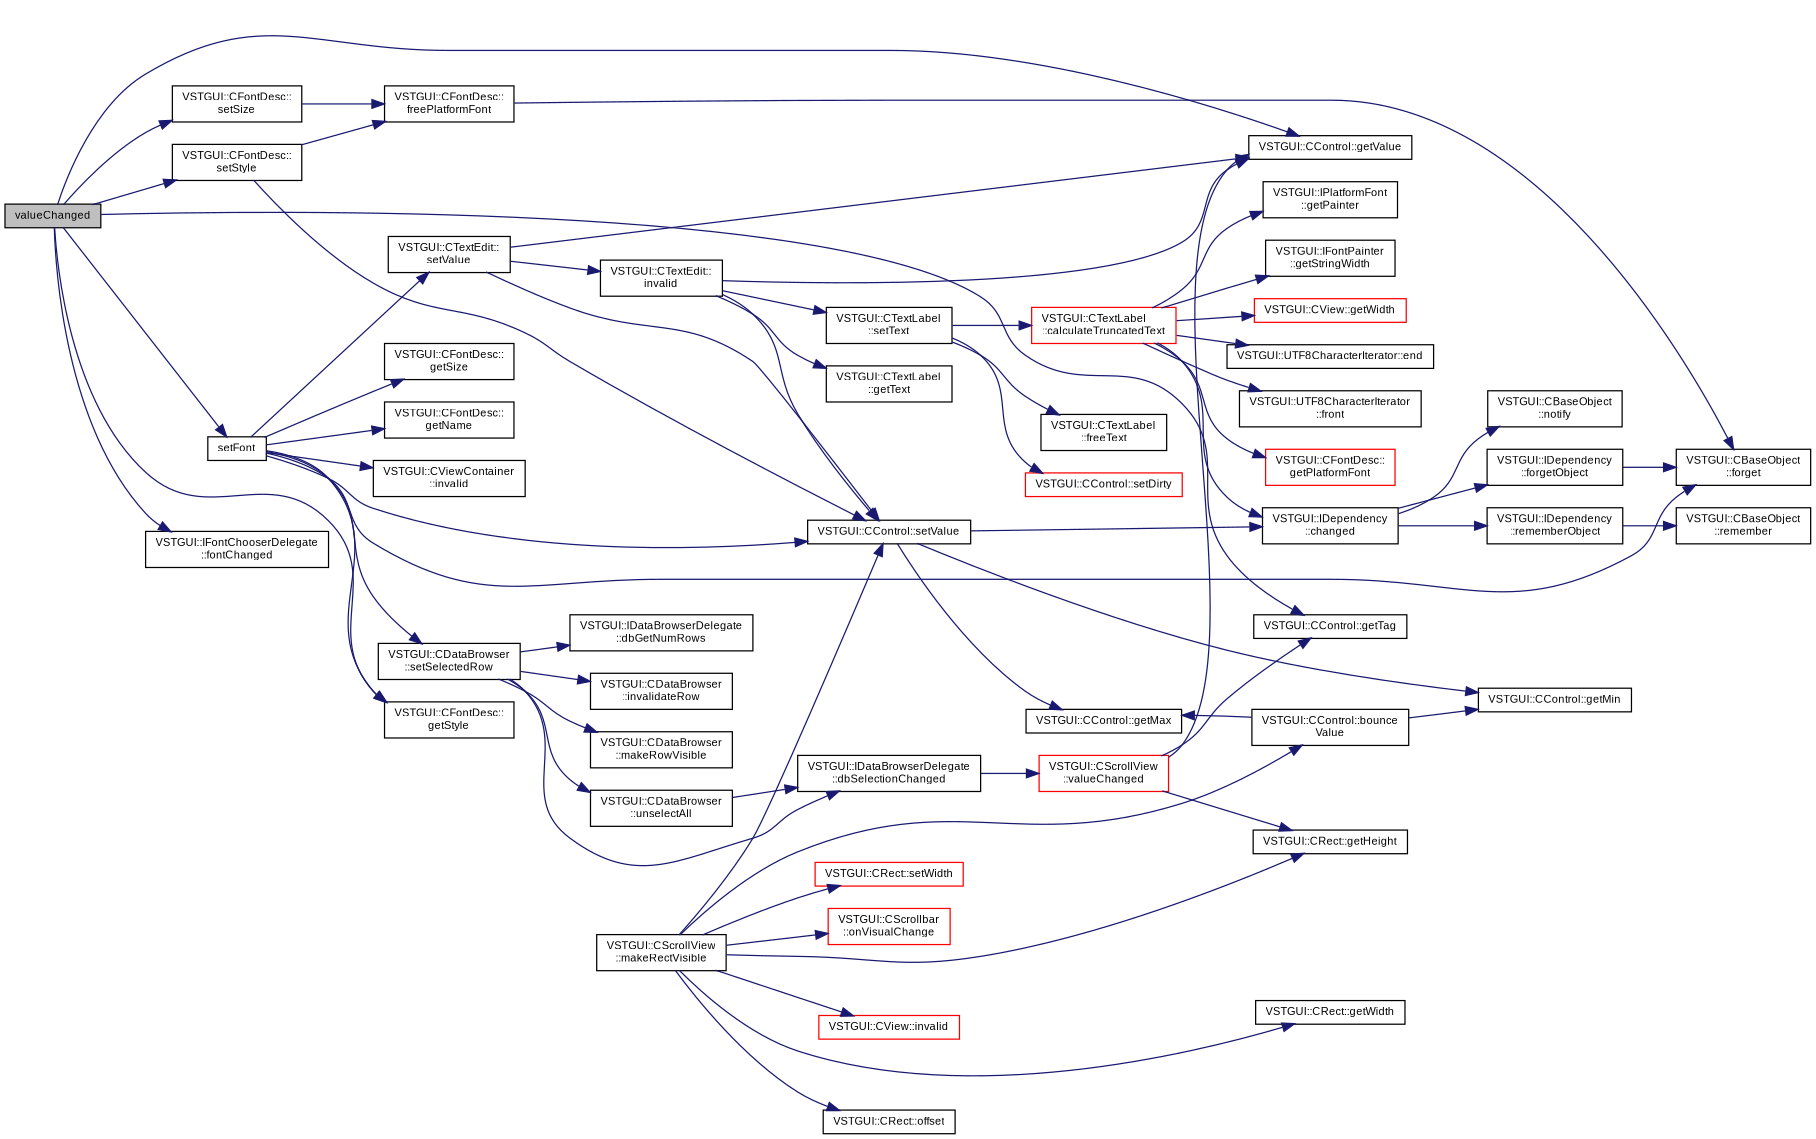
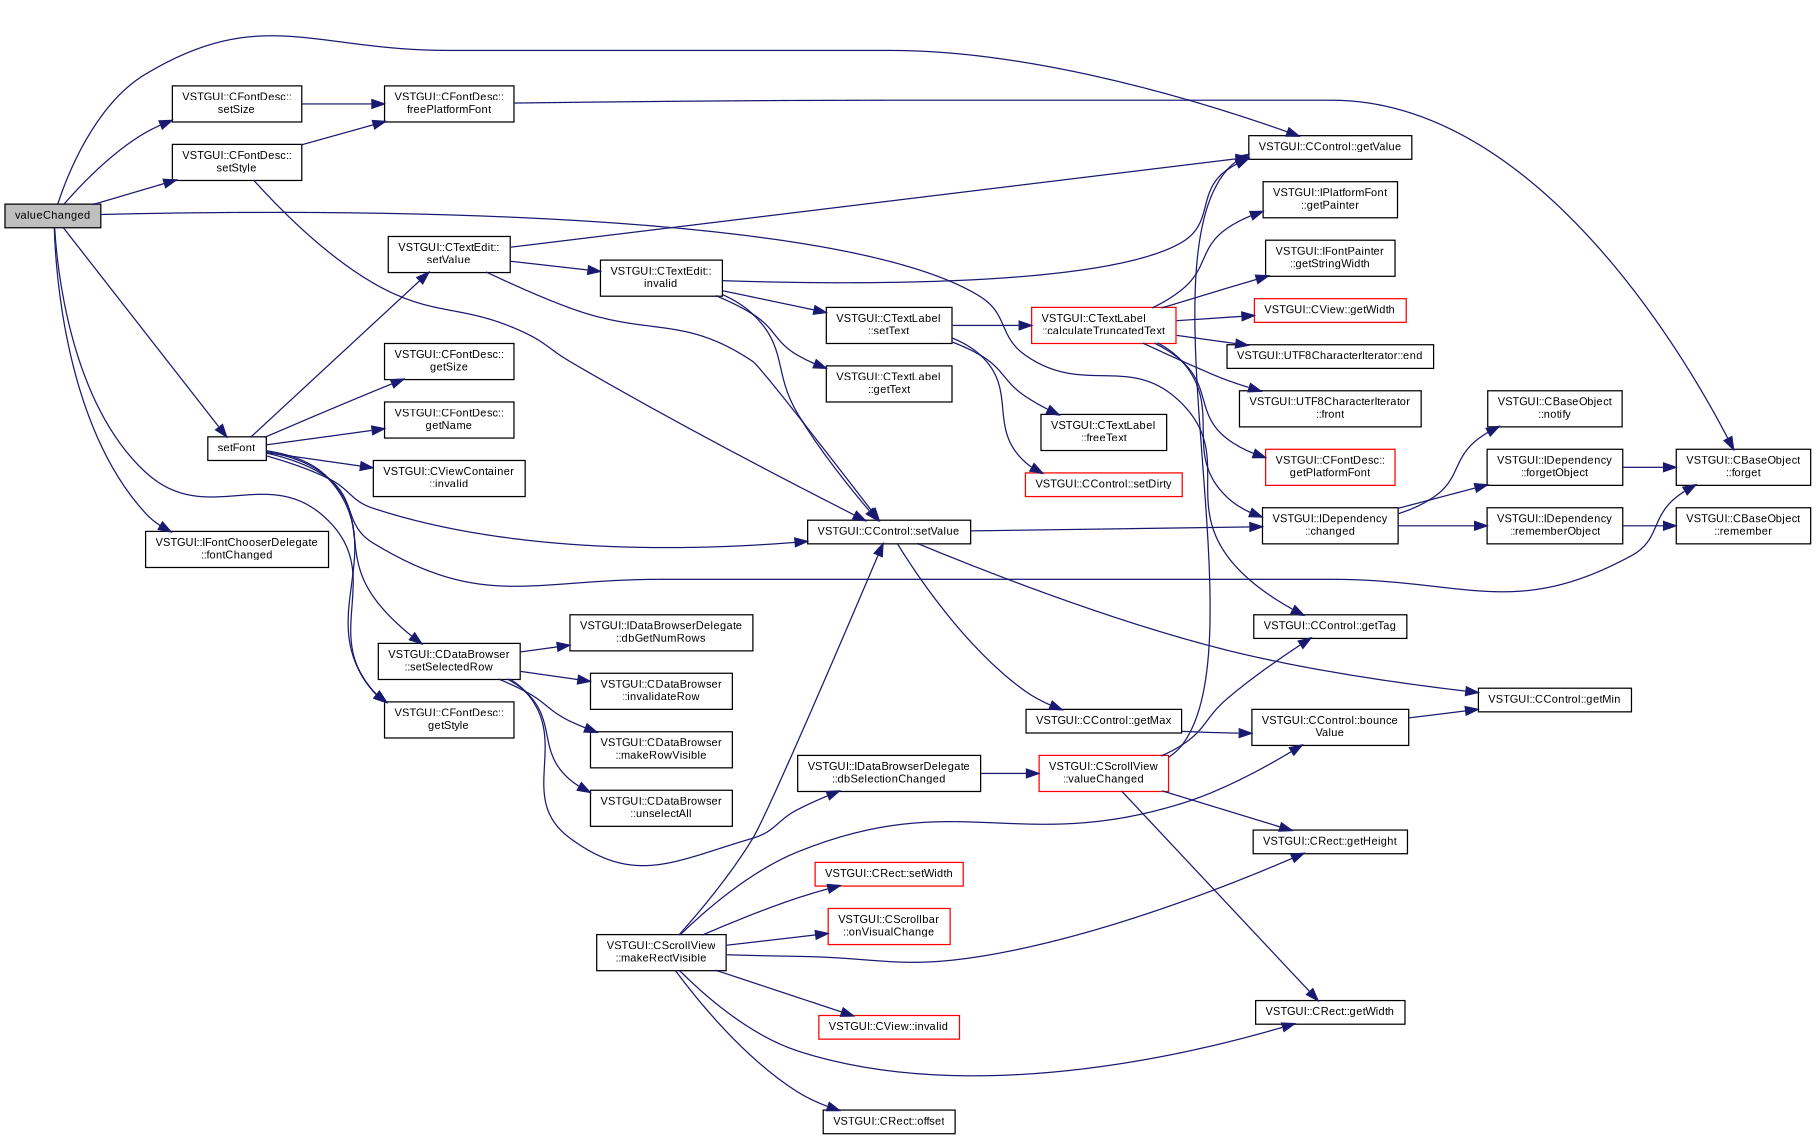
(1223, 716) -> (1210, 732)
(759, 793) -> none
none -> (1220, 896)
